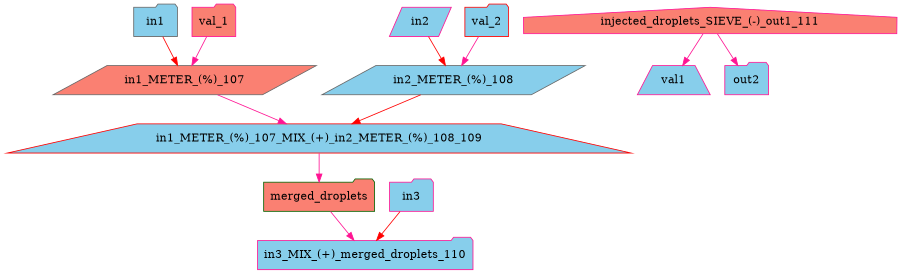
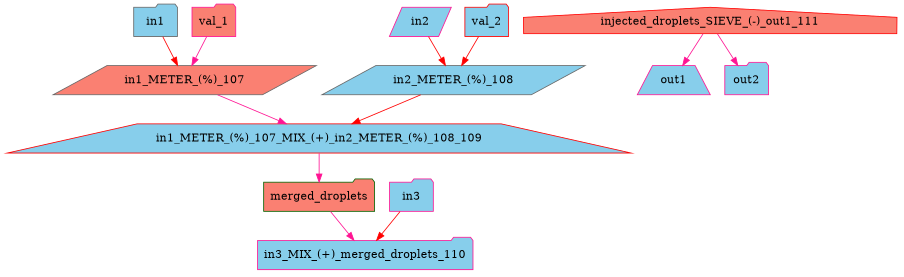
(710, 22) -> (710, 22)
(472, 47) -> (472, 47)
(674, 80) -> (674, 80)
